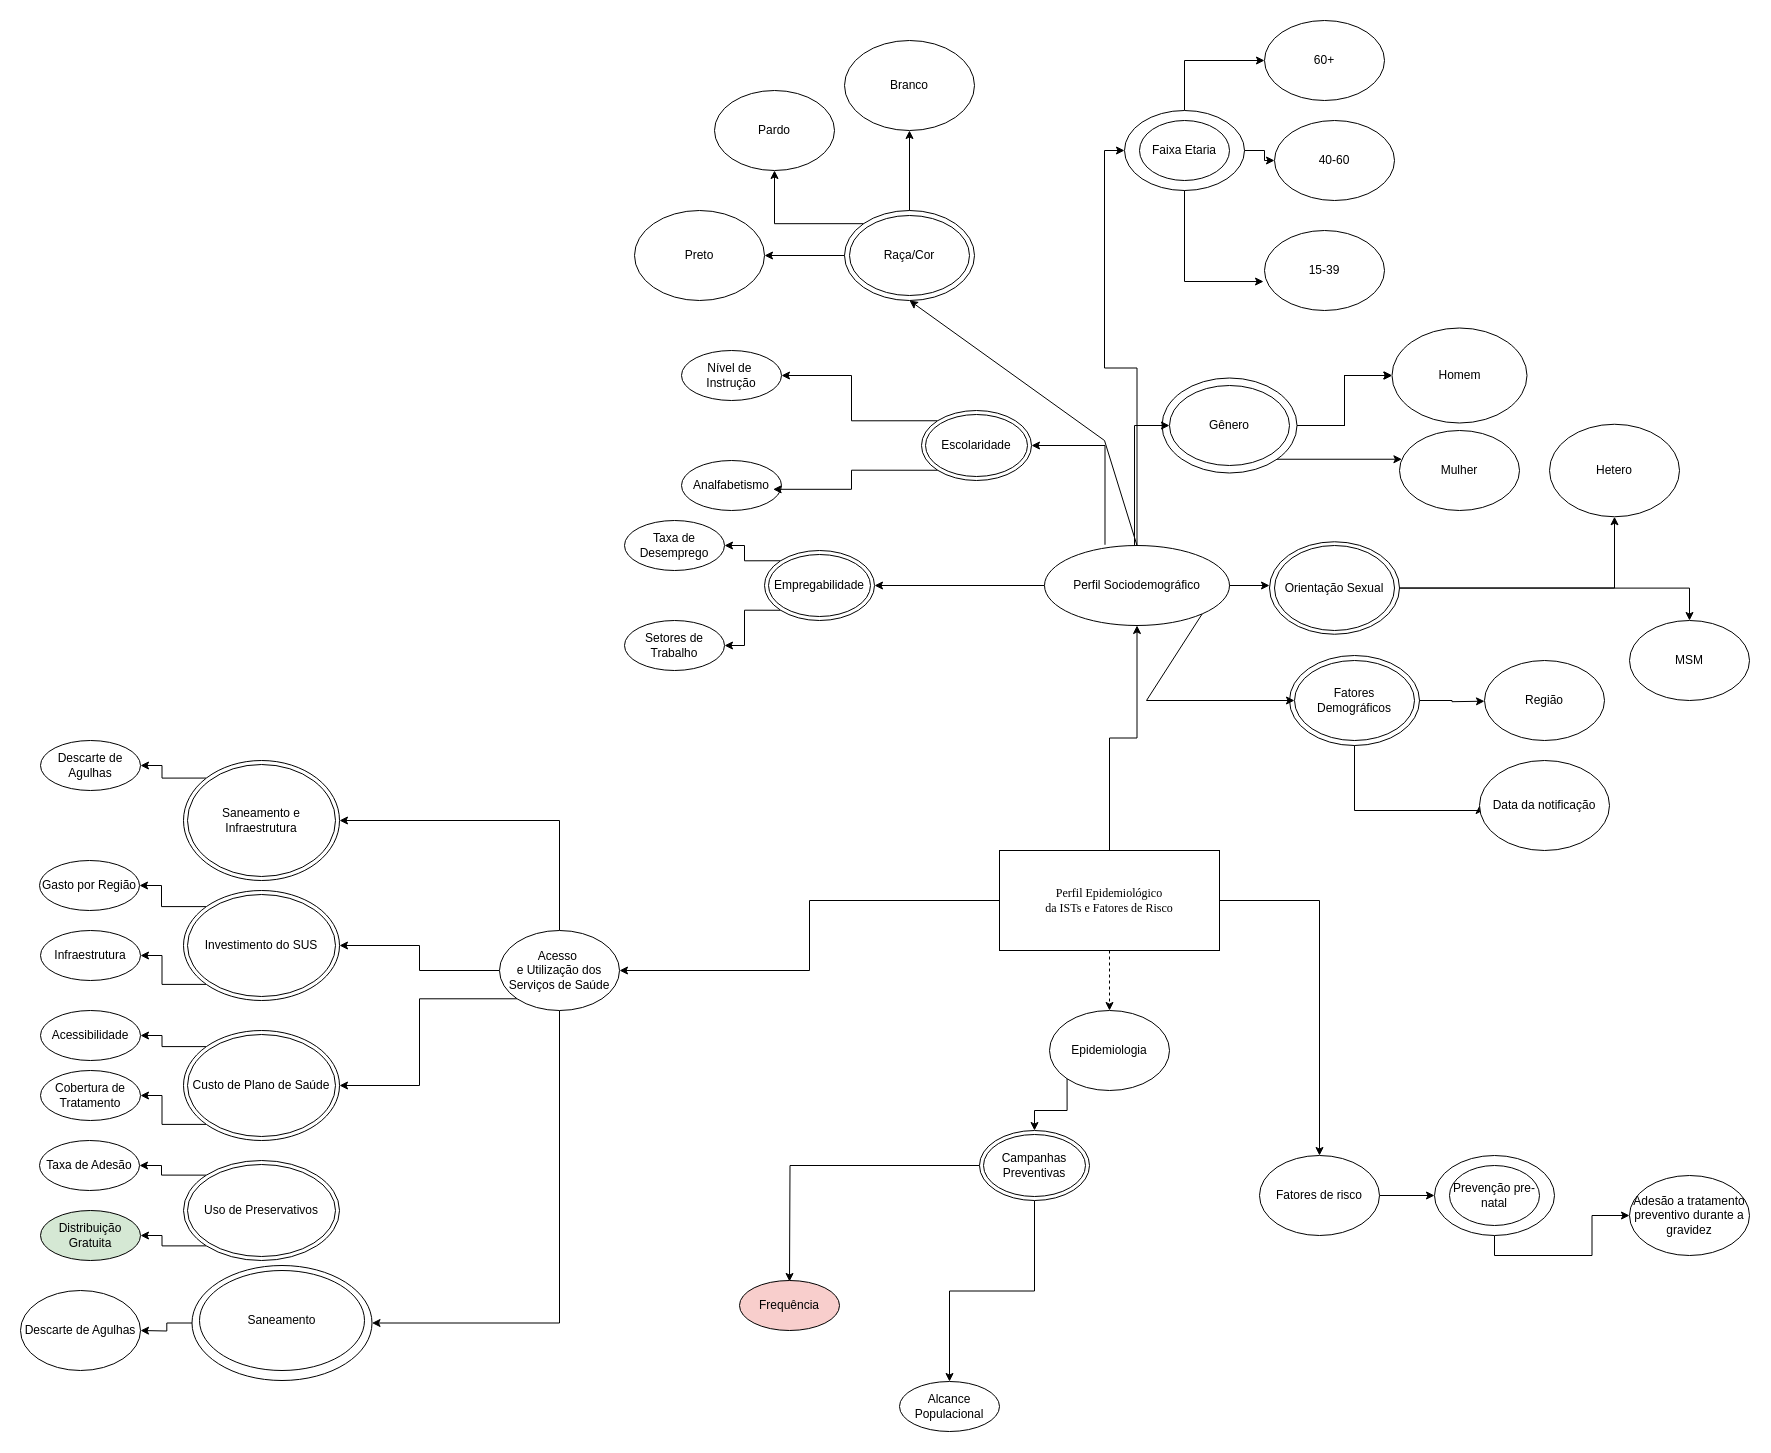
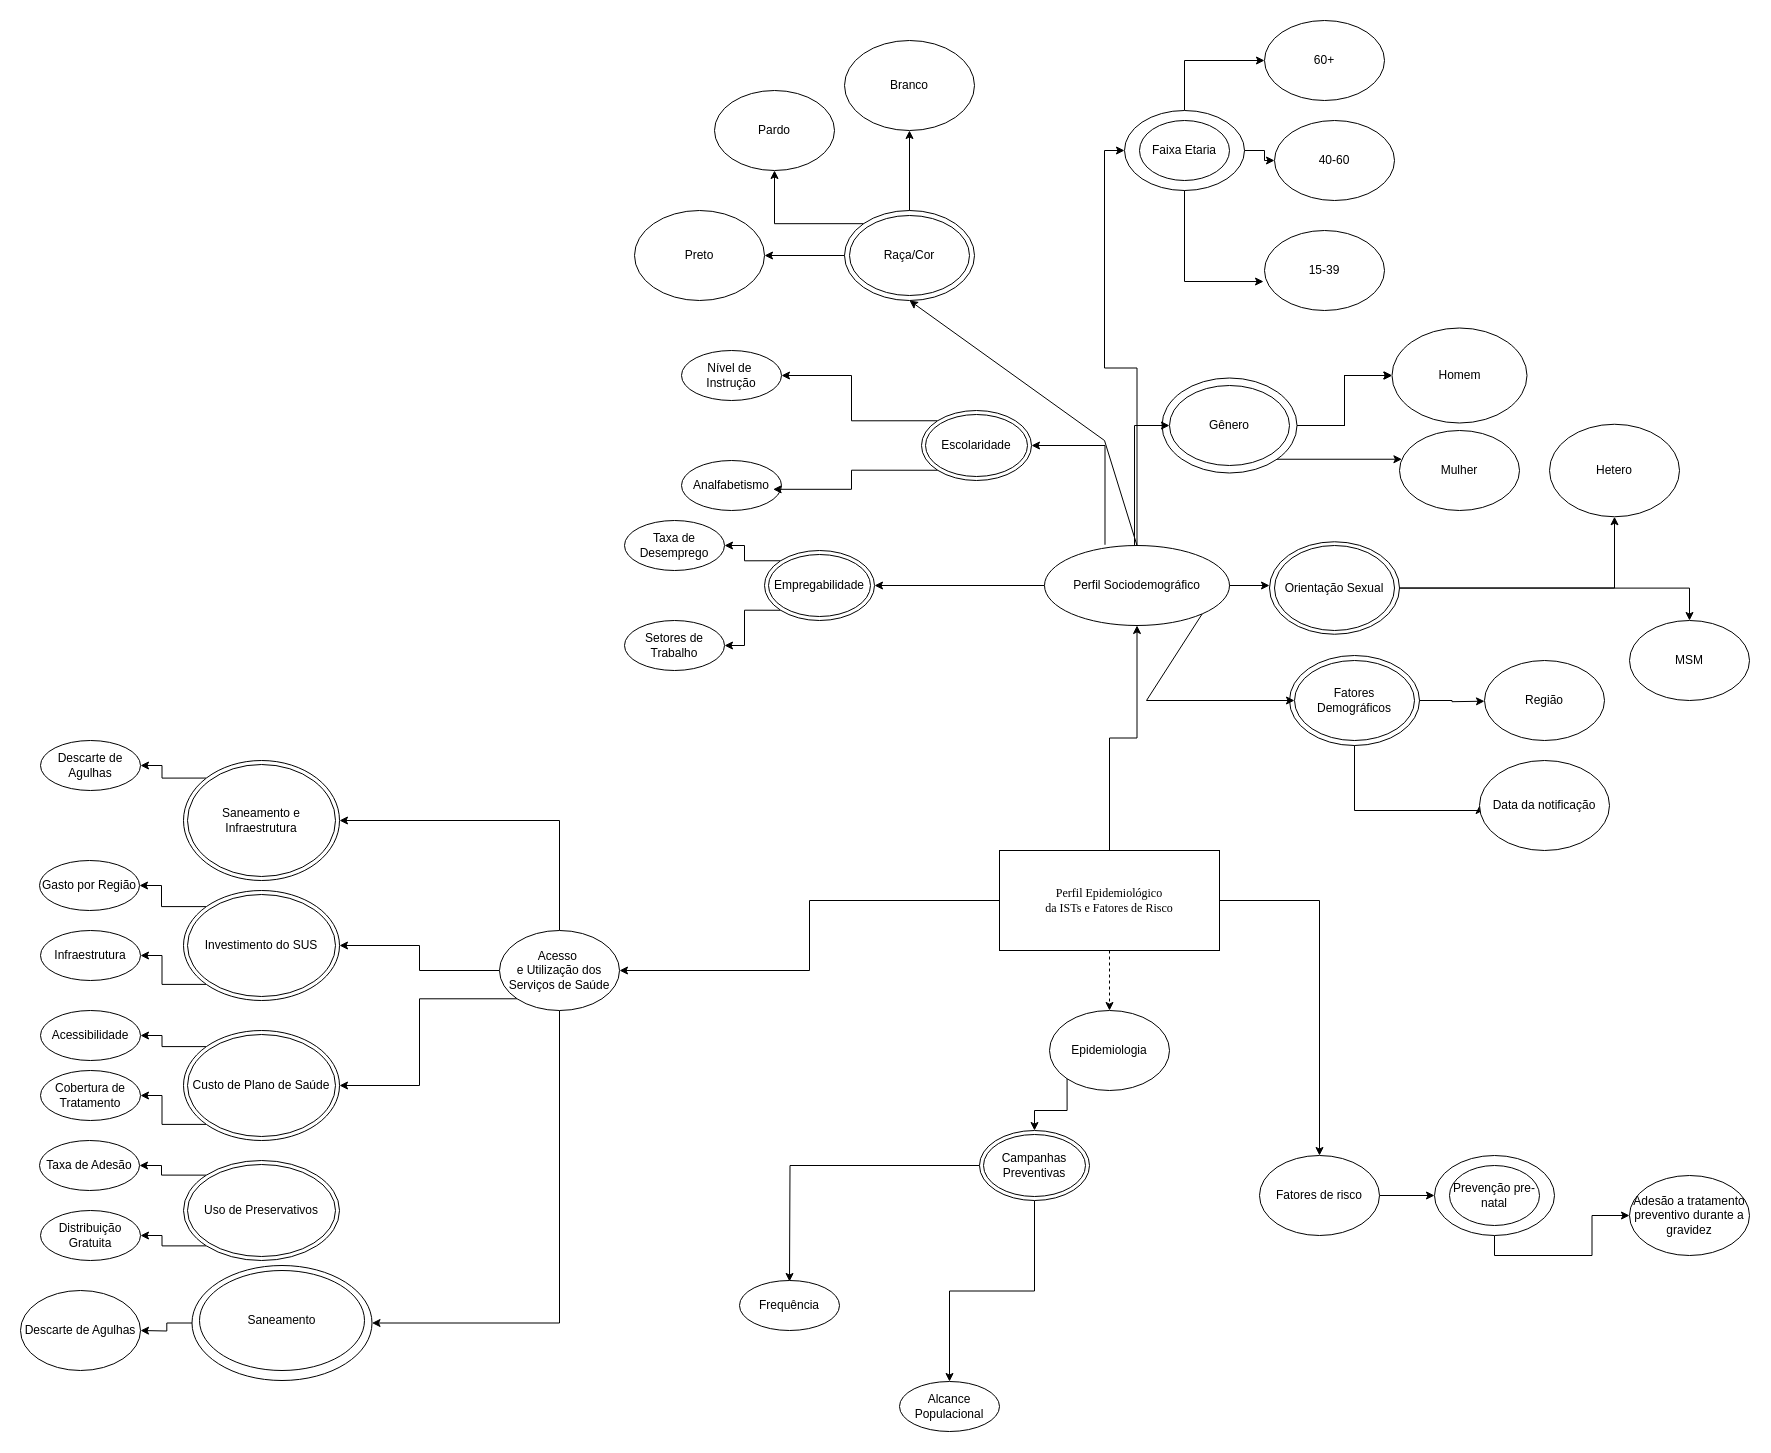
(91, 1236) -> (91, 1236)
(790, 1306) -> (790, 1306)
